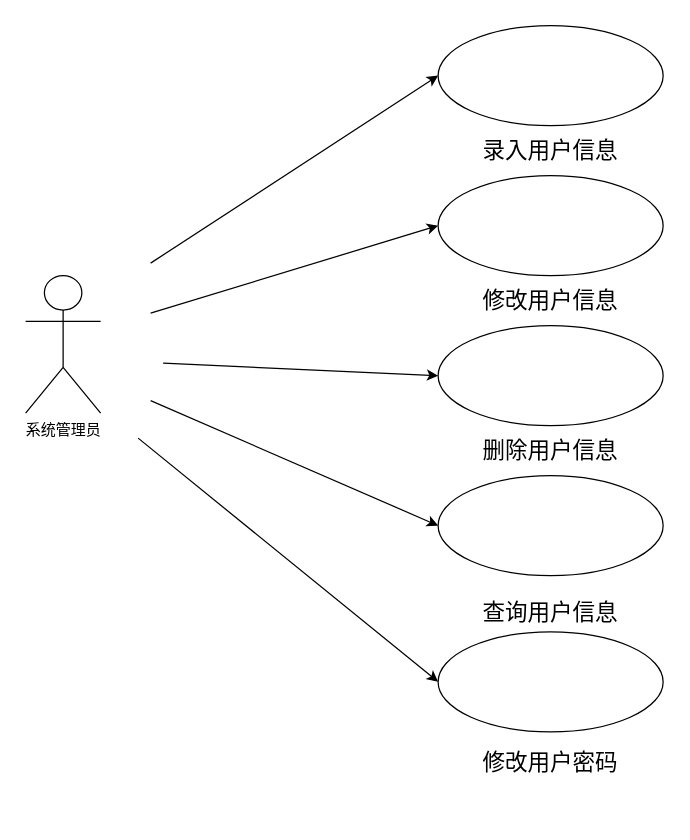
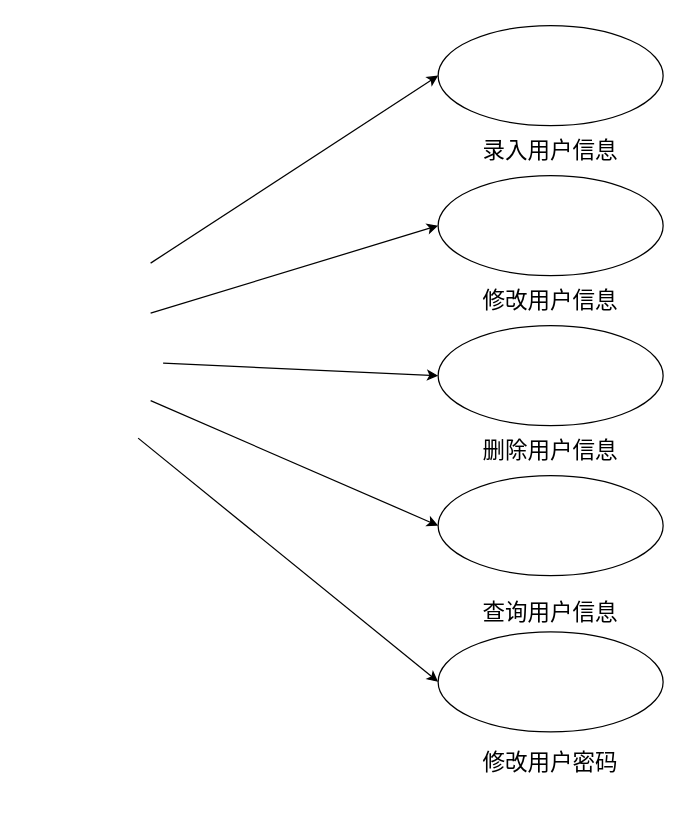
(63, 344) -> none
